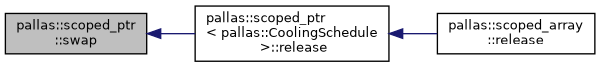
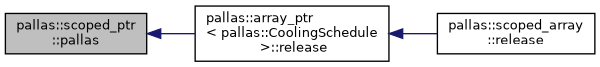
(76, 34) -> (76, 34)
(292, 34) -> (292, 34)
